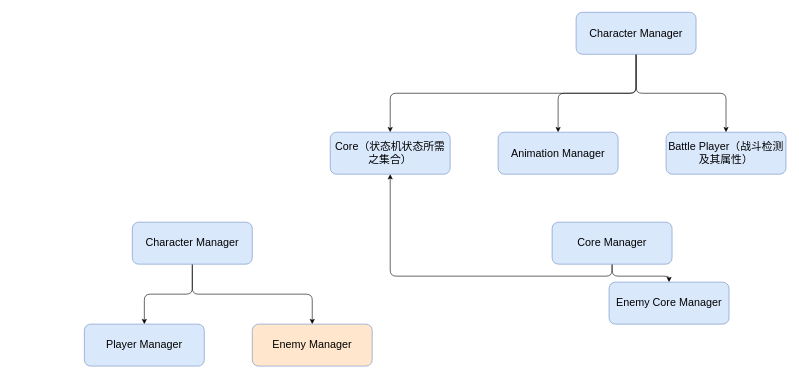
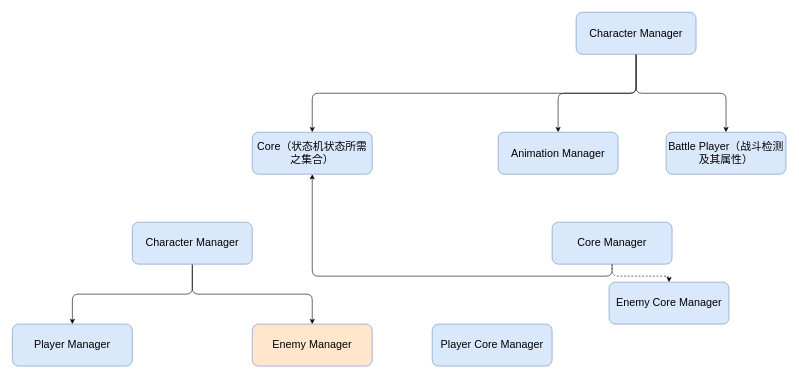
(390, 153) -> (312, 153)
(640, 276) -> (640, 276)
(144, 345) -> (72, 345)
none -> (492, 345)
